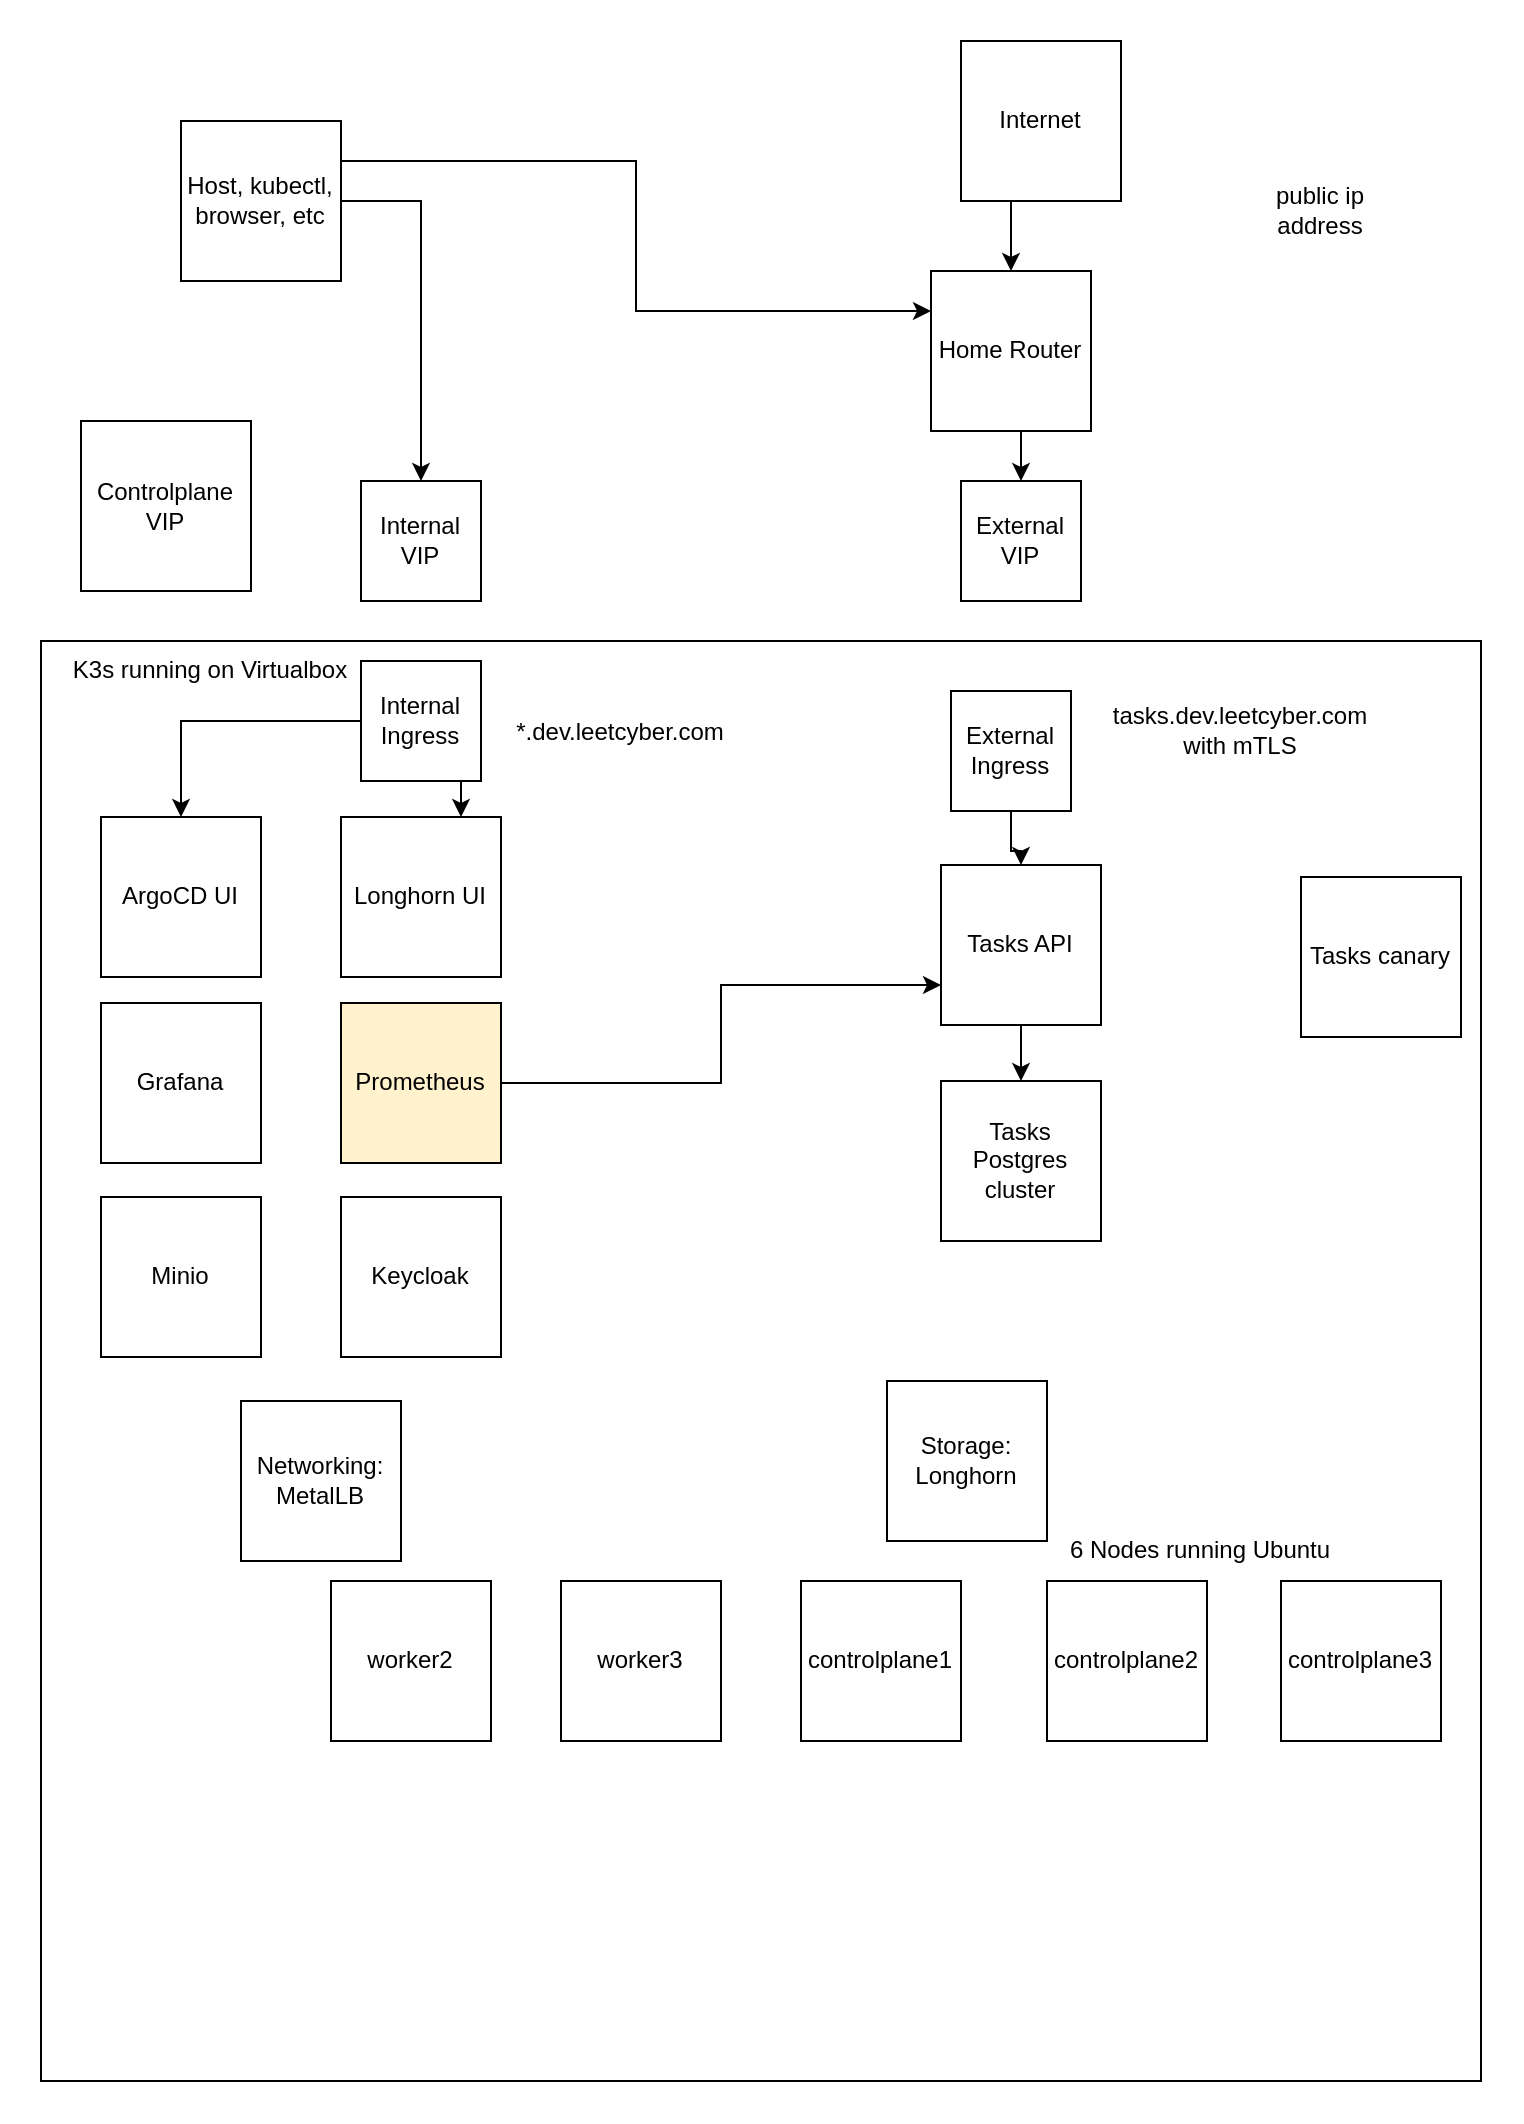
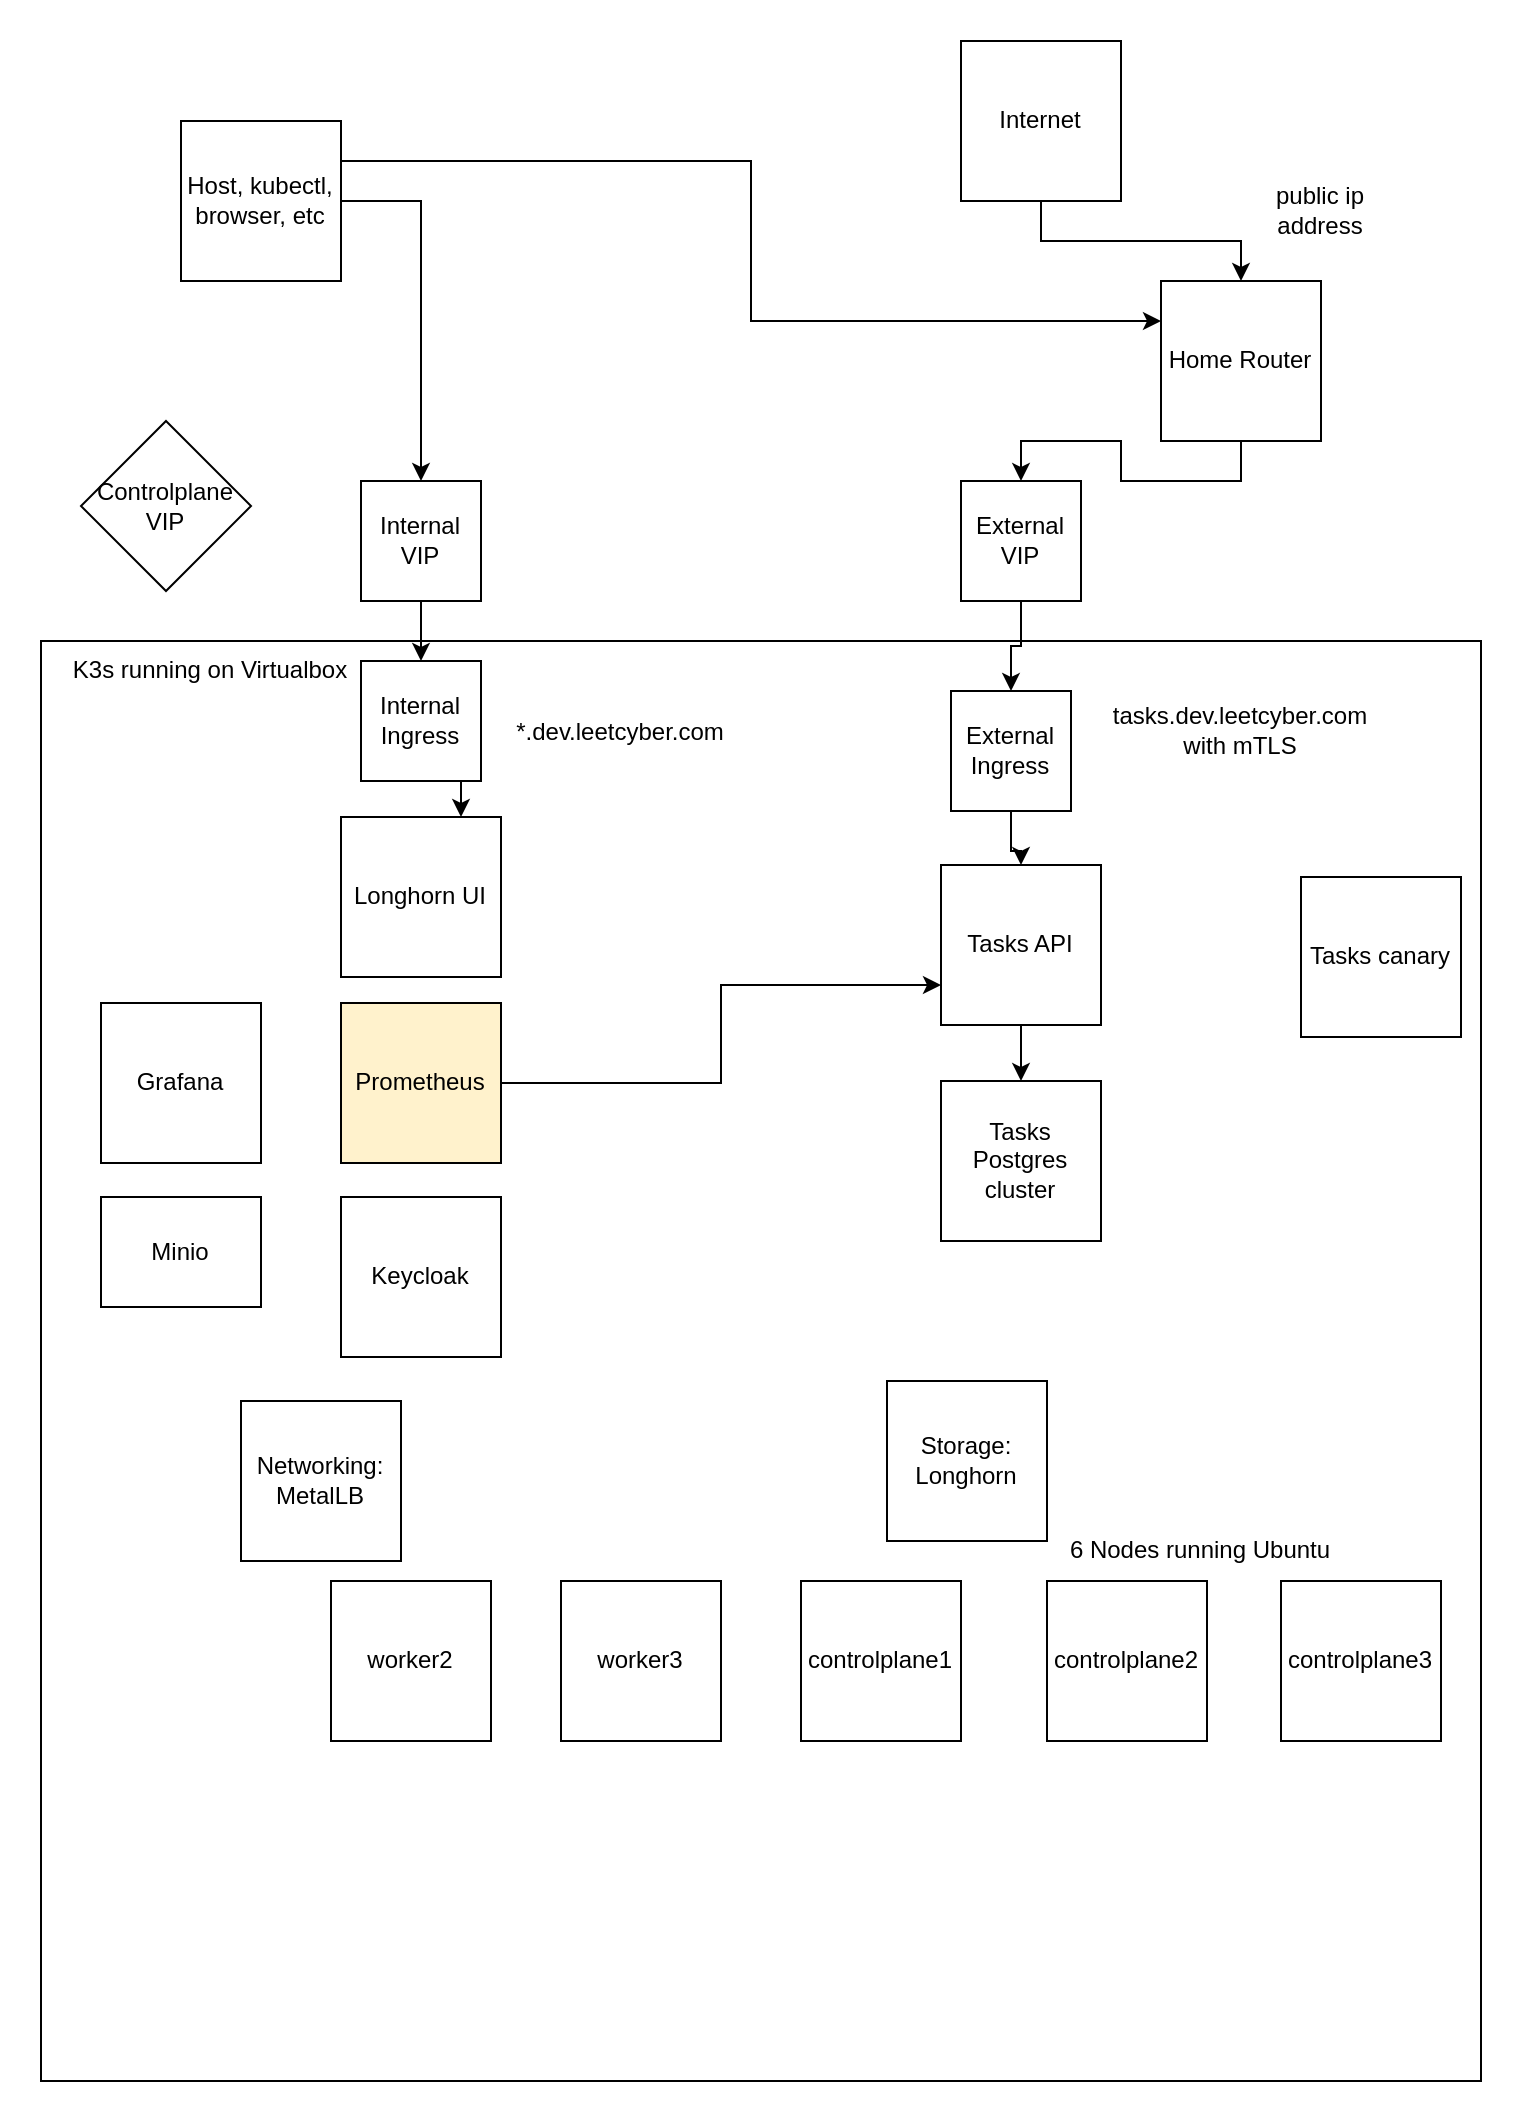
(1011, 351) -> (1241, 361)
(166, 506) -> (166, 506)
none -> (421, 638)
none -> (1021, 644)
(230, 721) -> none
(181, 897) -> none
(181, 1277) -> (181, 1252)
